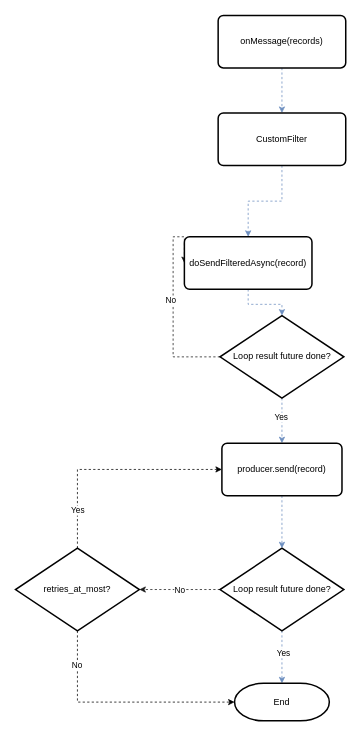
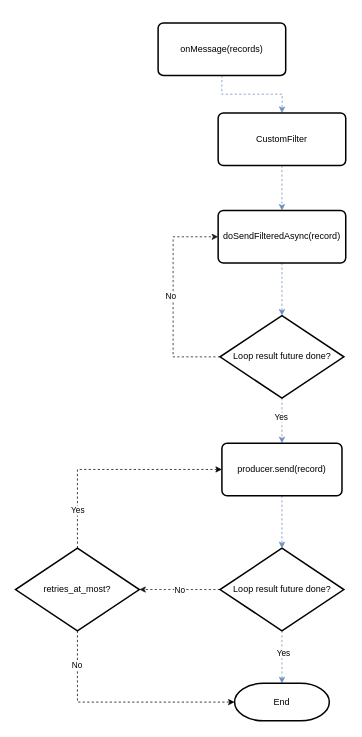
(282, 42) -> (222, 49)
(248, 263) -> (282, 237)
